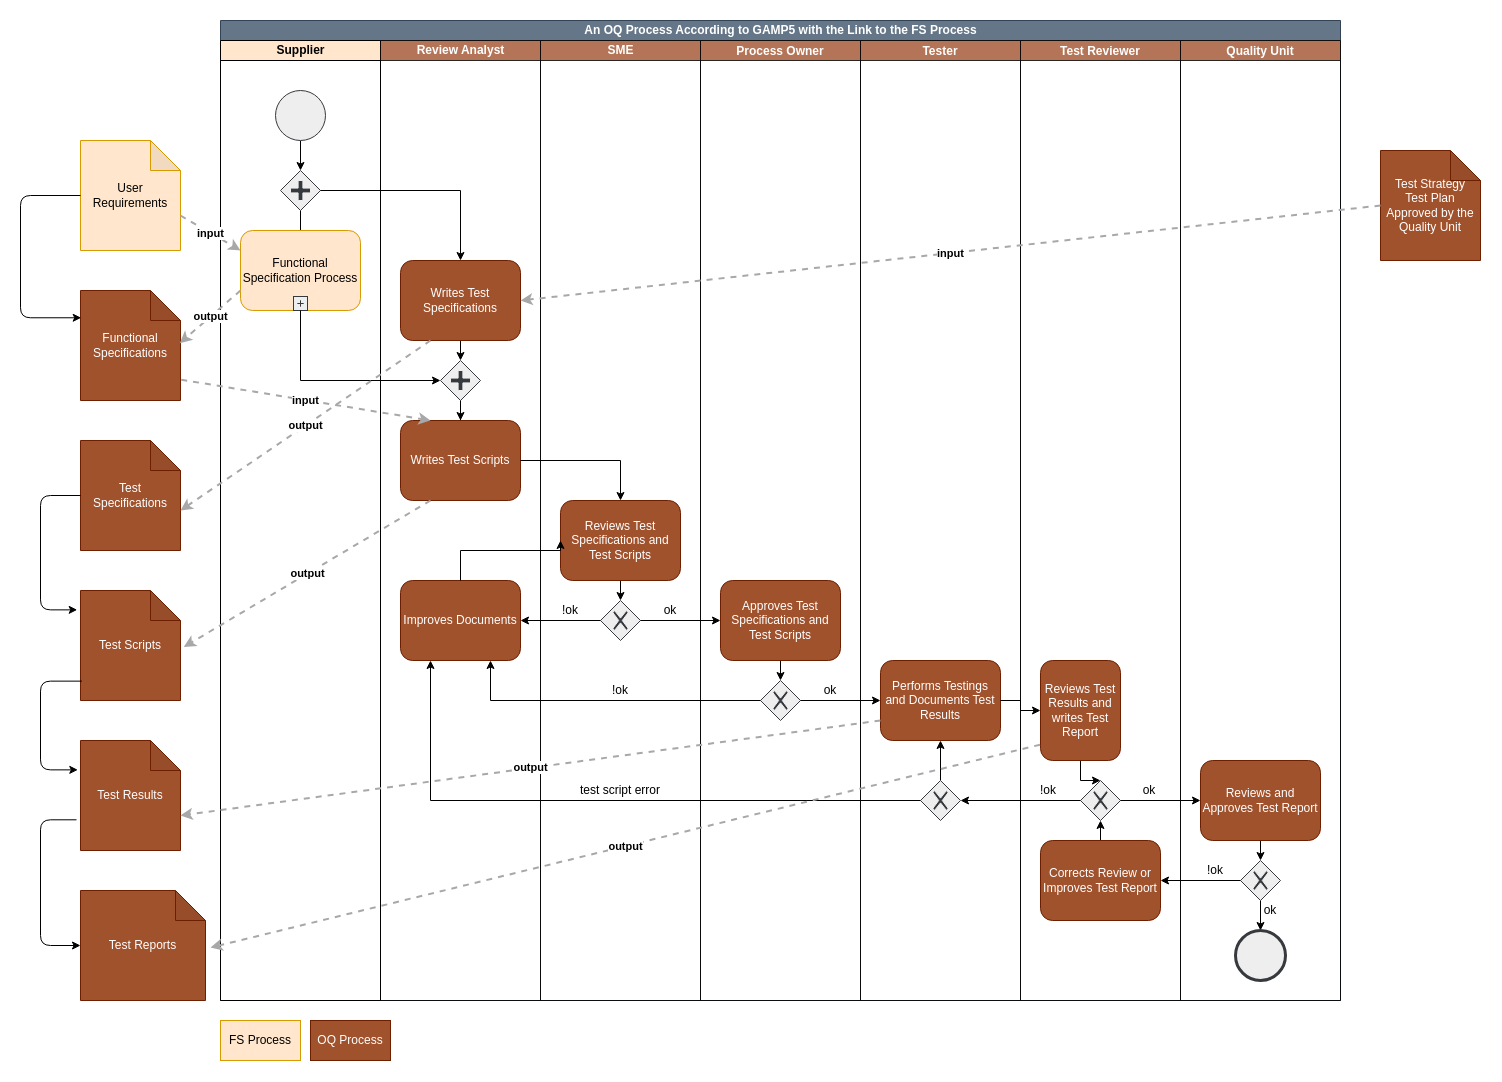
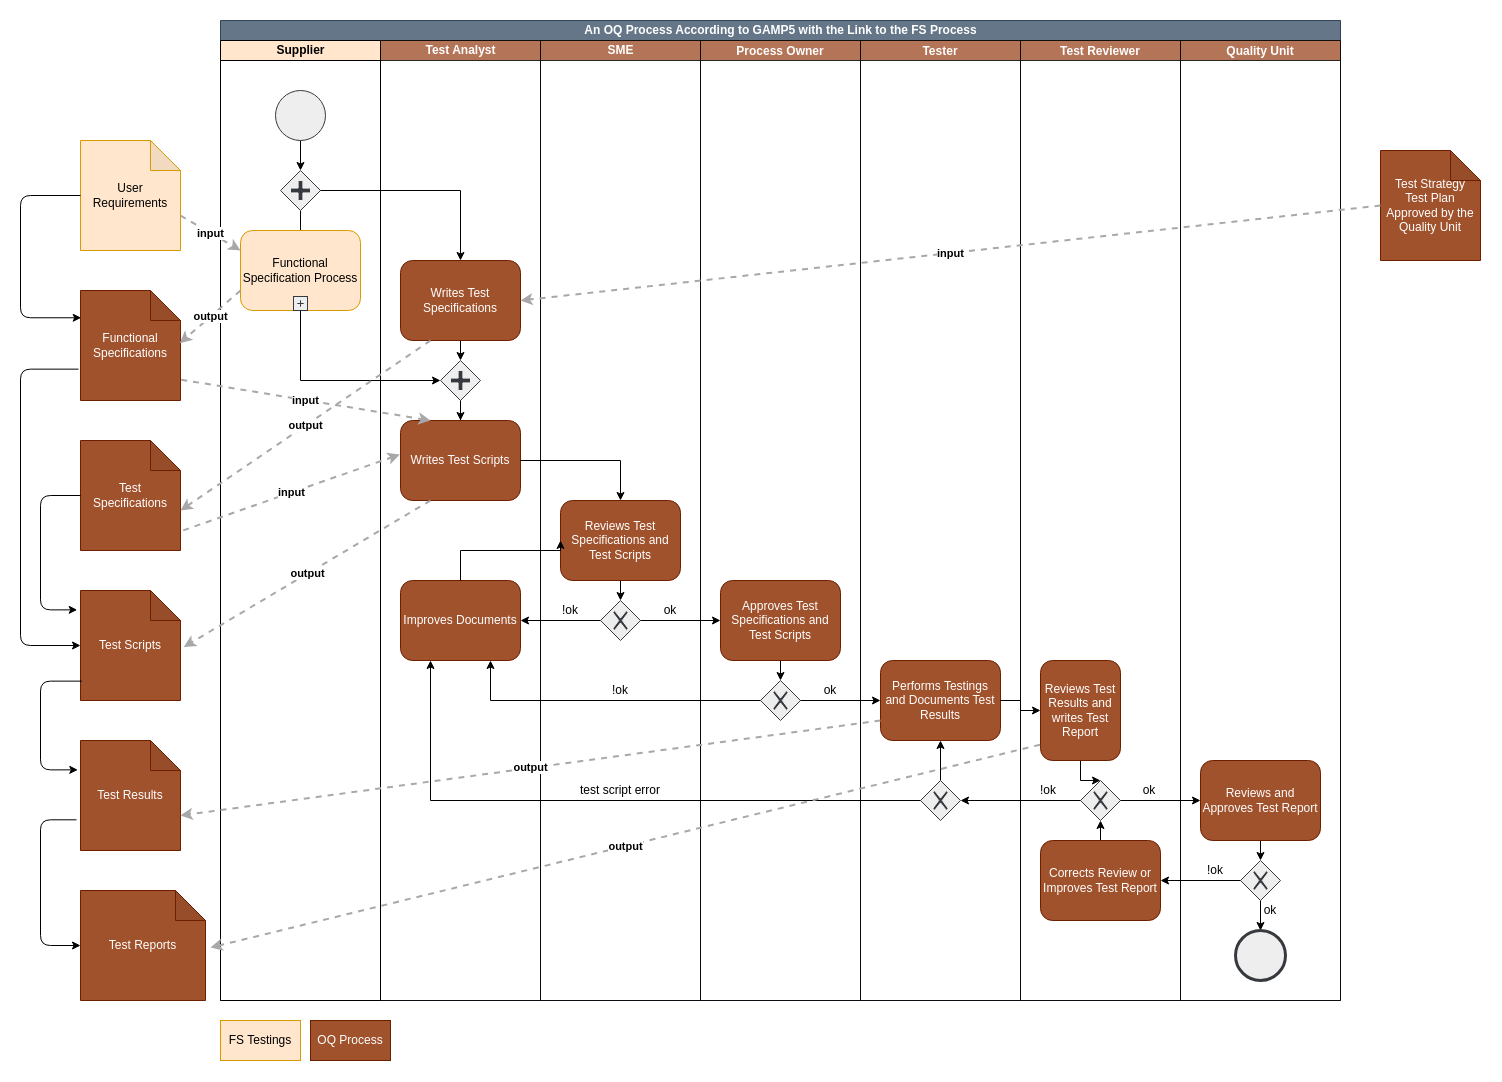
(461, 51) -> (461, 51)
none -> (291, 493)
none -> (21, 504)
(261, 1041) -> (261, 1041)
